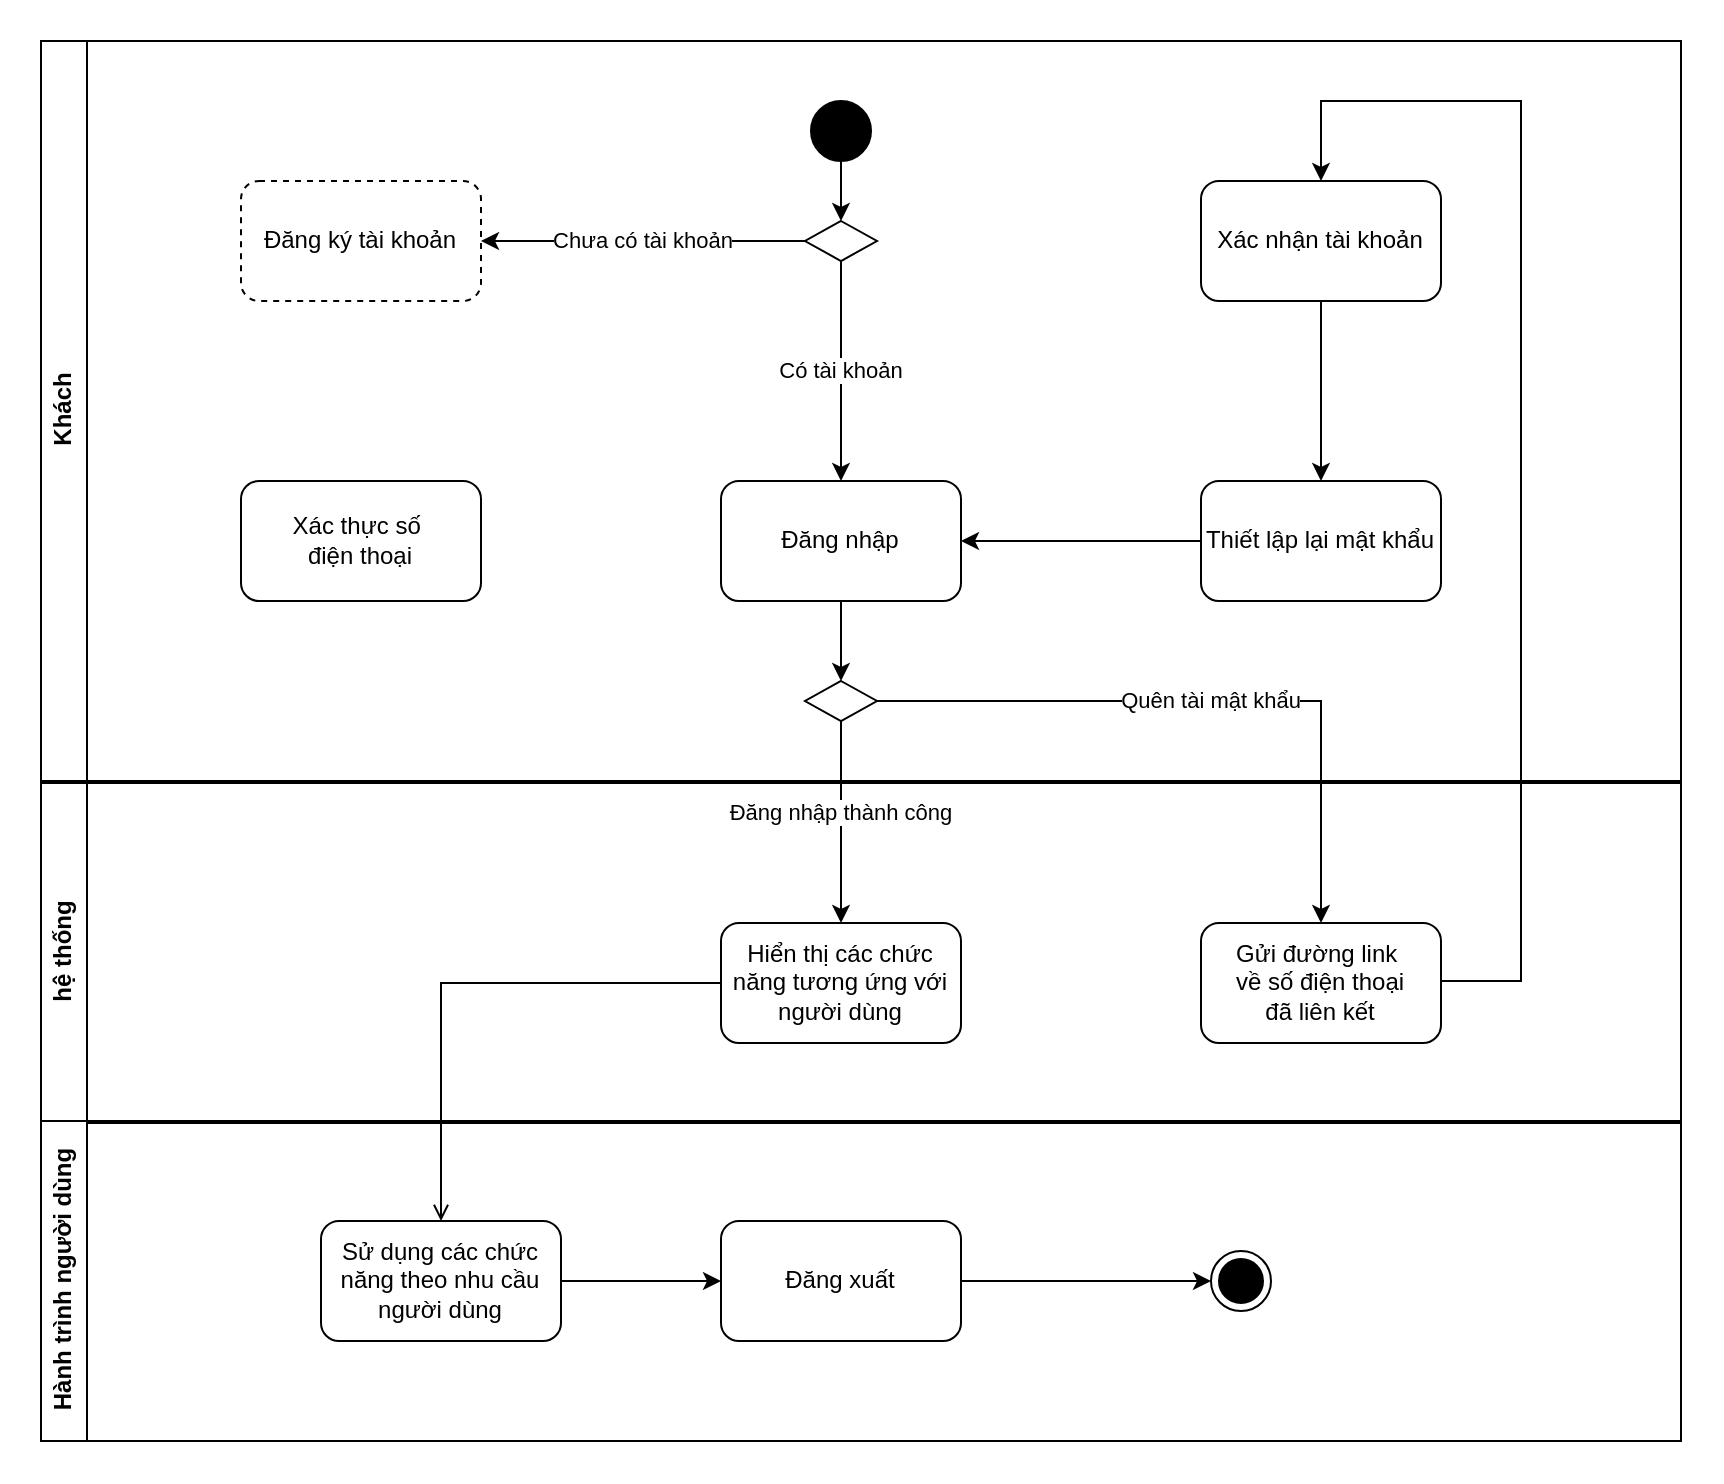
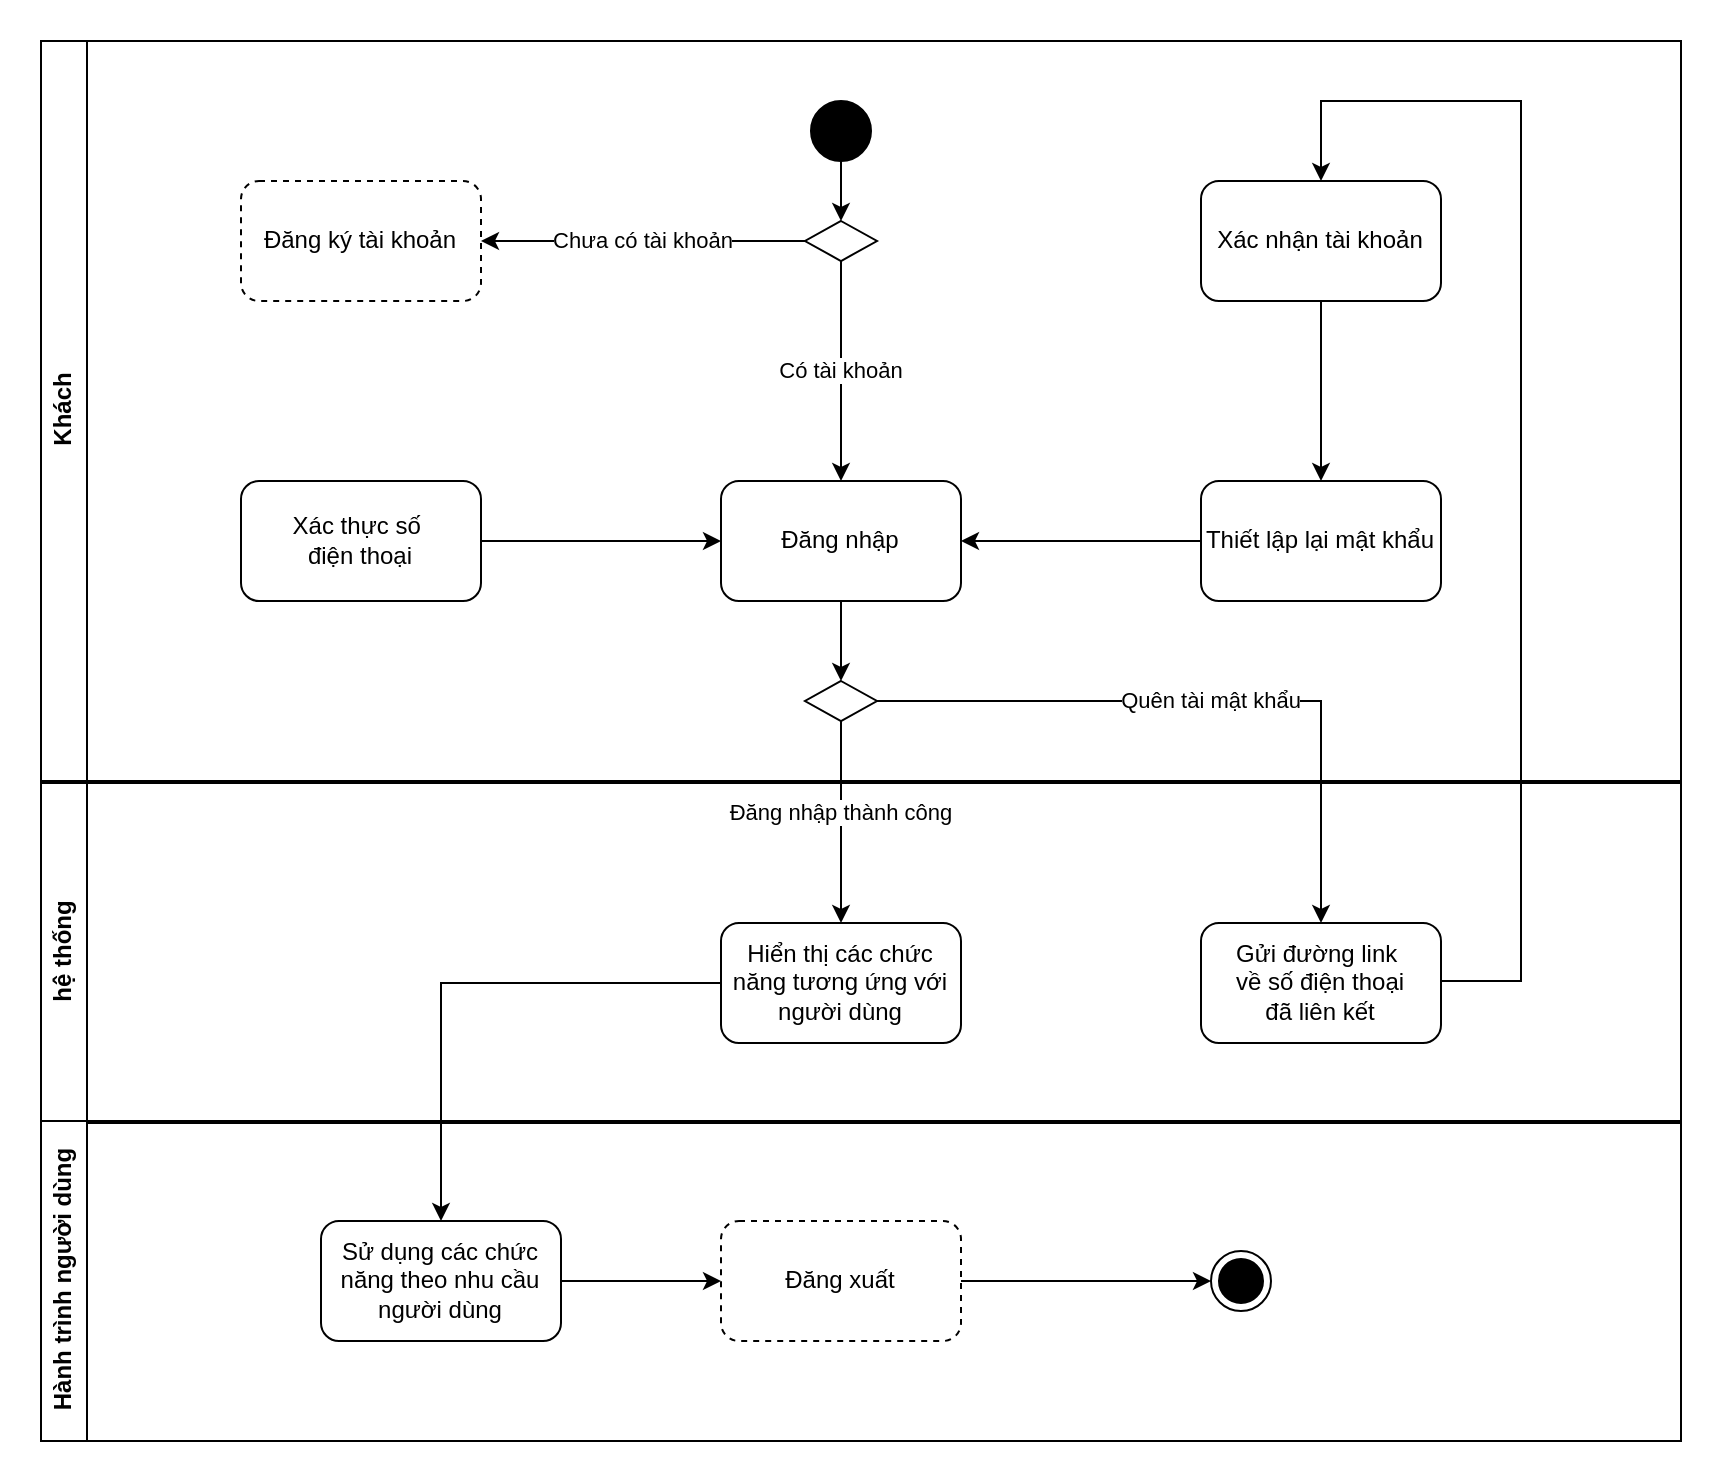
none -> (594, 541)
(441, 1209) -> (441, 1206)
(841, 1281) -> (841, 1281)
